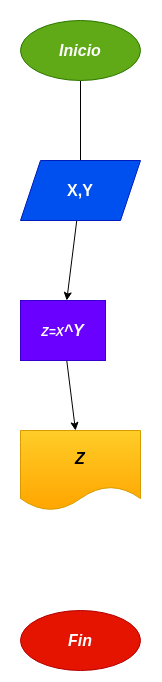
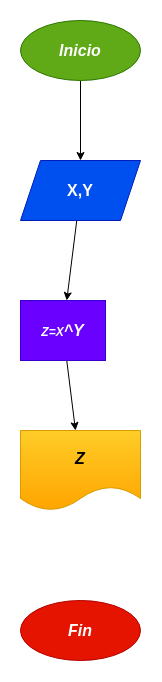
(81, 155) -> (81, 152)
(81, 641) -> (81, 631)
